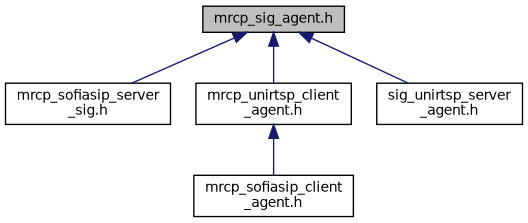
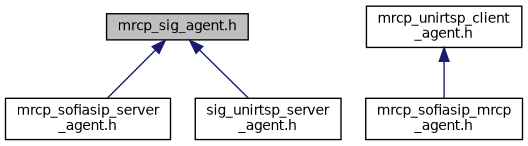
(274, 65) -> none
(88, 104) -> (88, 119)
(274, 196) -> (444, 119)
